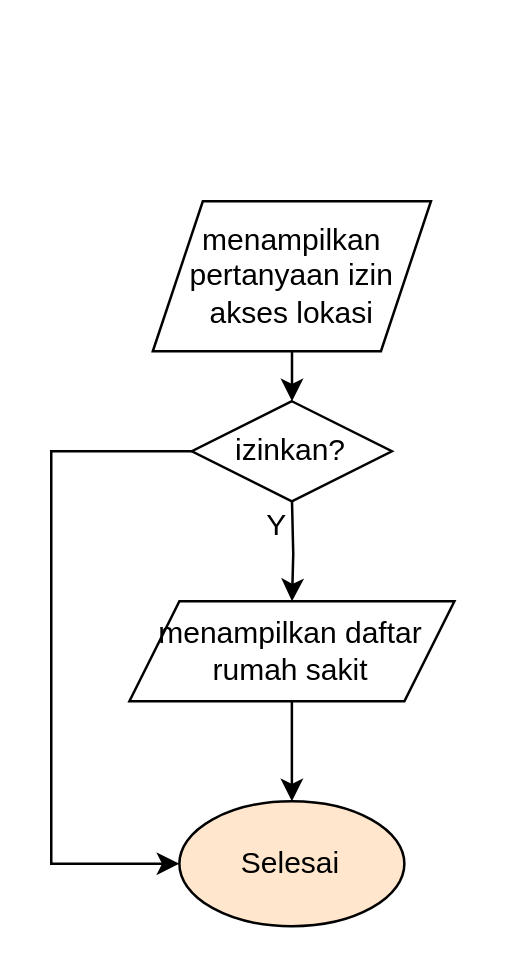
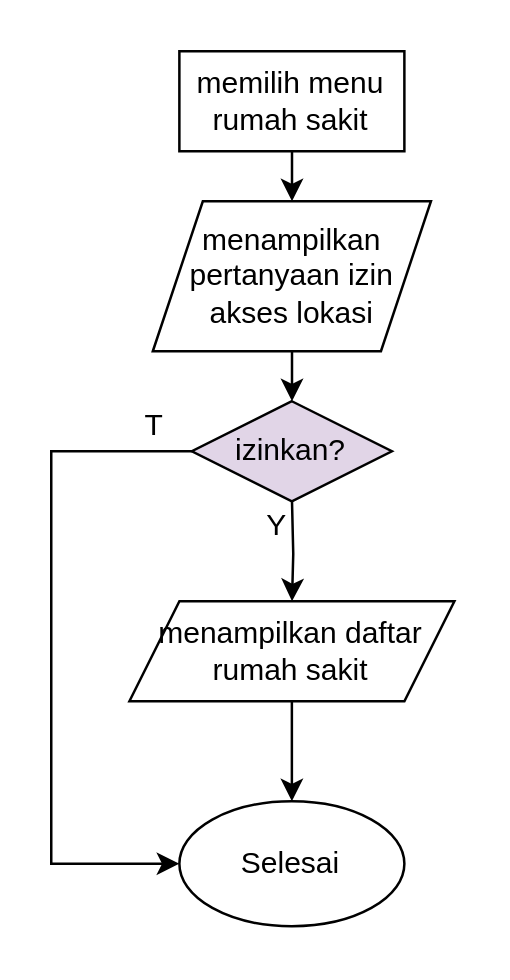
none -> (292, 101)
none -> (292, 168)
none -> (154, 426)
(292, 451) -> (292, 451)
(292, 864) -> (292, 864)
